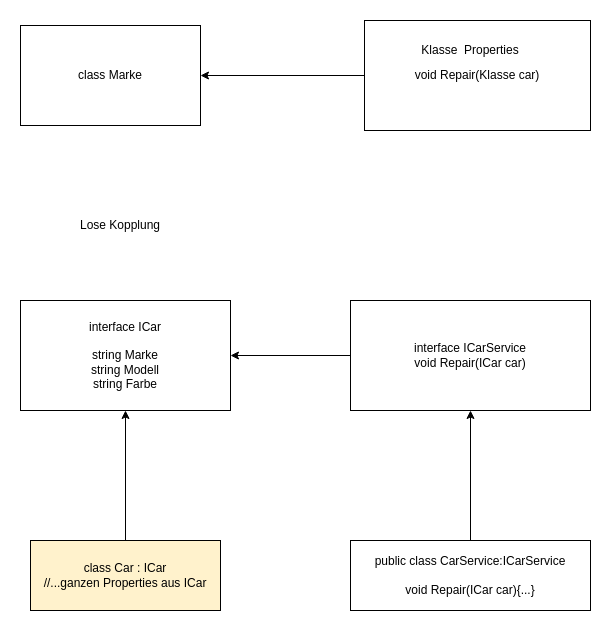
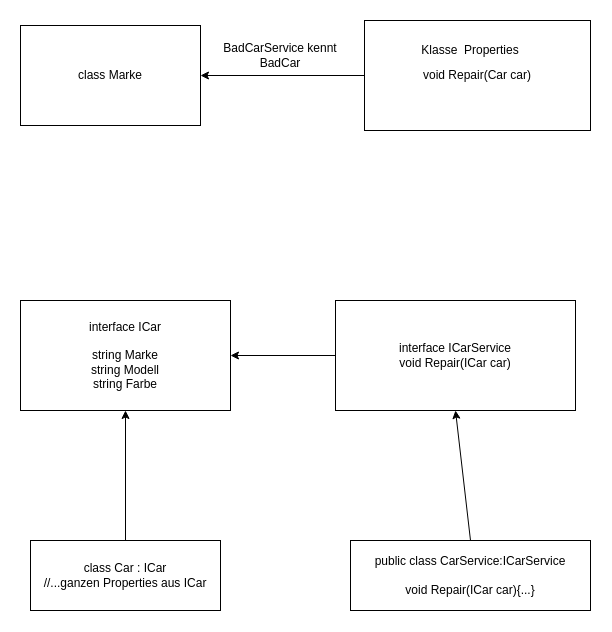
none -> (281, 56)
(478, 76) -> (478, 76)
(121, 226) -> none
(471, 356) -> (456, 356)
(126, 576) -> (126, 576)
